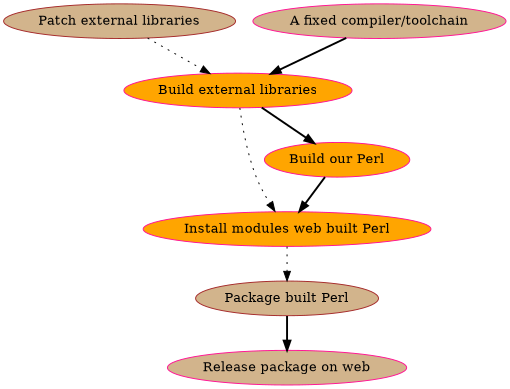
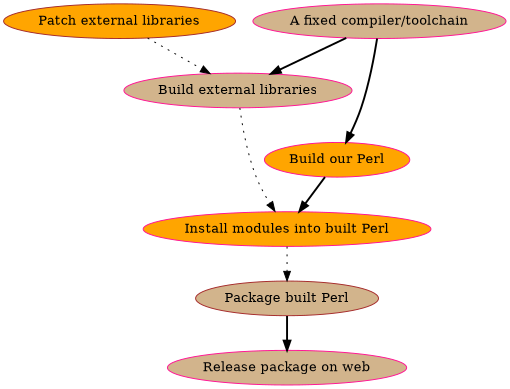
(120, 21) -> (120, 21)
(238, 90) -> (238, 90)
(284, 123) -> (367, 87)
(287, 229) -> (287, 229)
